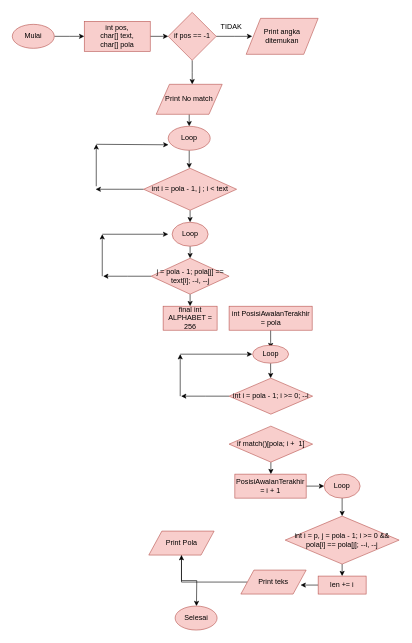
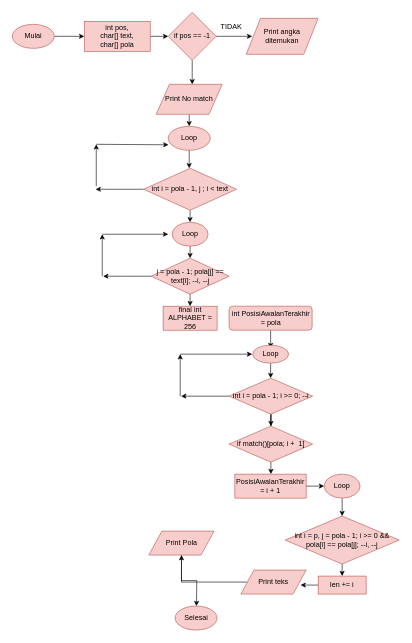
(271, 318) -> (271, 318)
none -> (271, 422)
